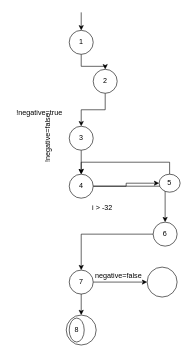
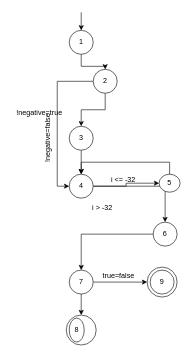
none -> (123, 180)
none -> (59, 186)
(119, 276) -> (119, 276)
none -> (162, 282)
